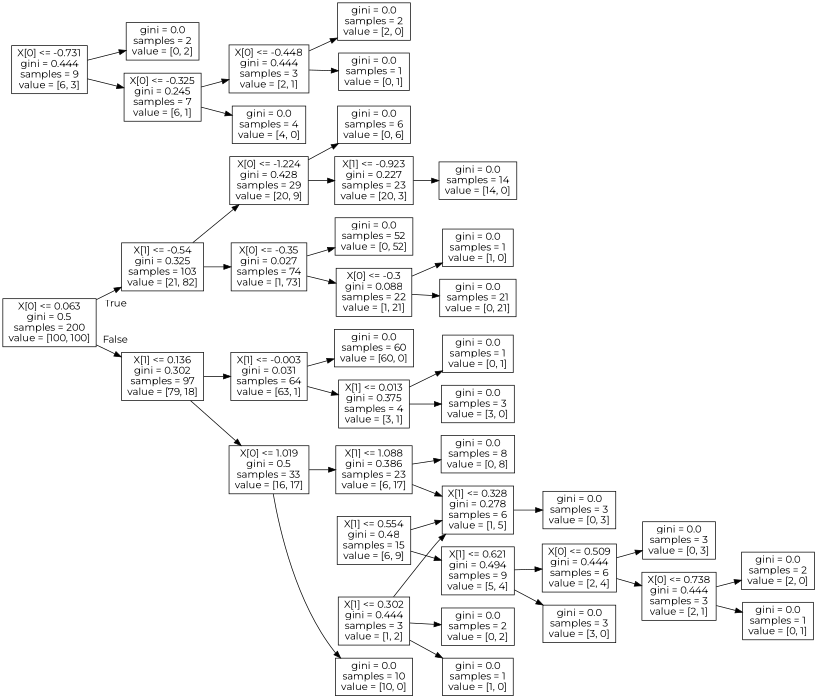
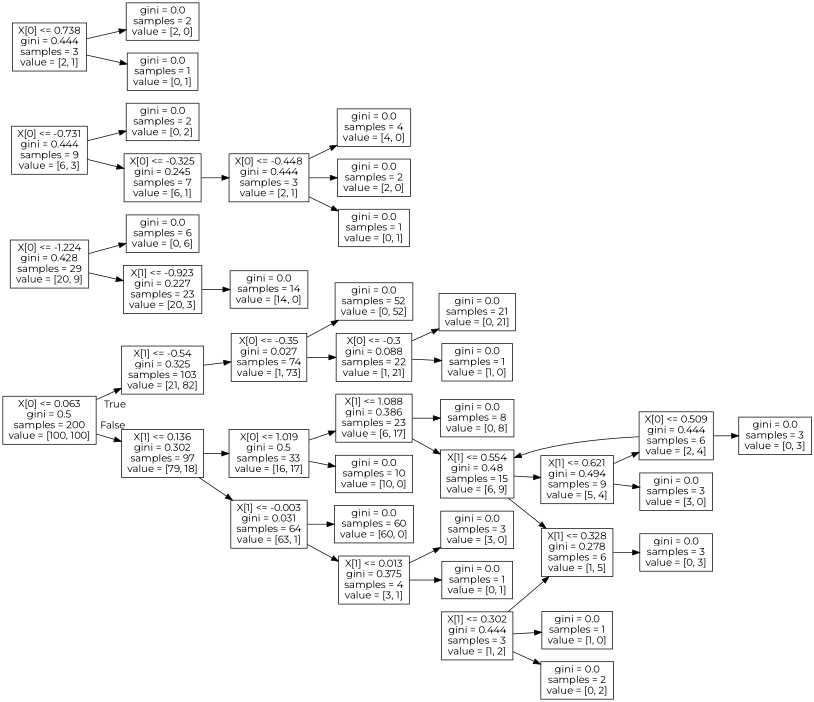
(213, 110) -> (320, 153)
(213, 226) -> none
(424, 489) -> (423, 445)
(626, 581) -> (579, 442)
